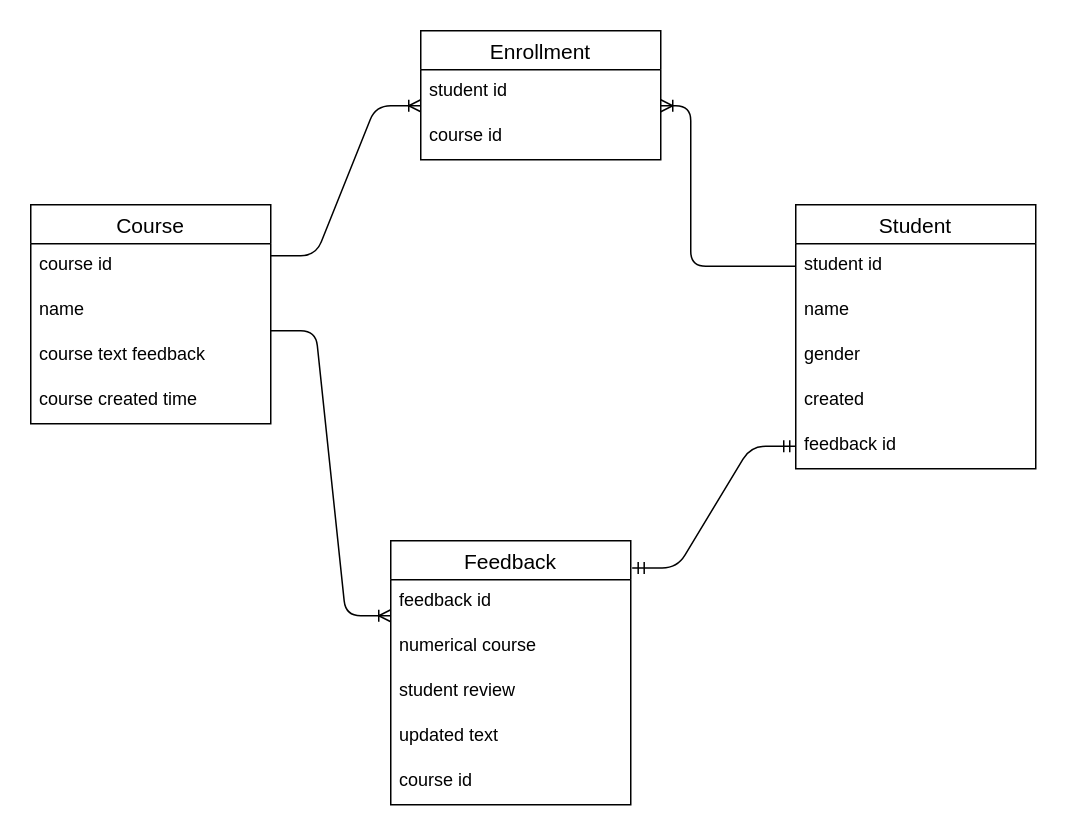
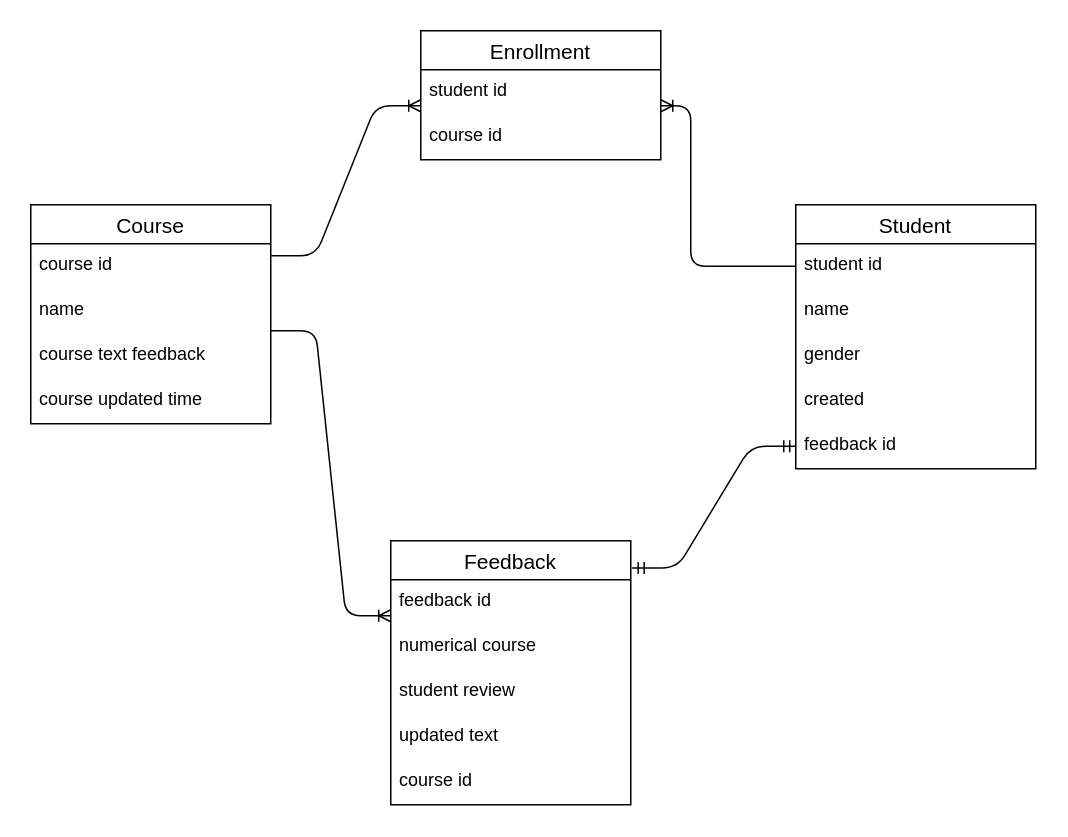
(128, 399) -> (128, 399)
